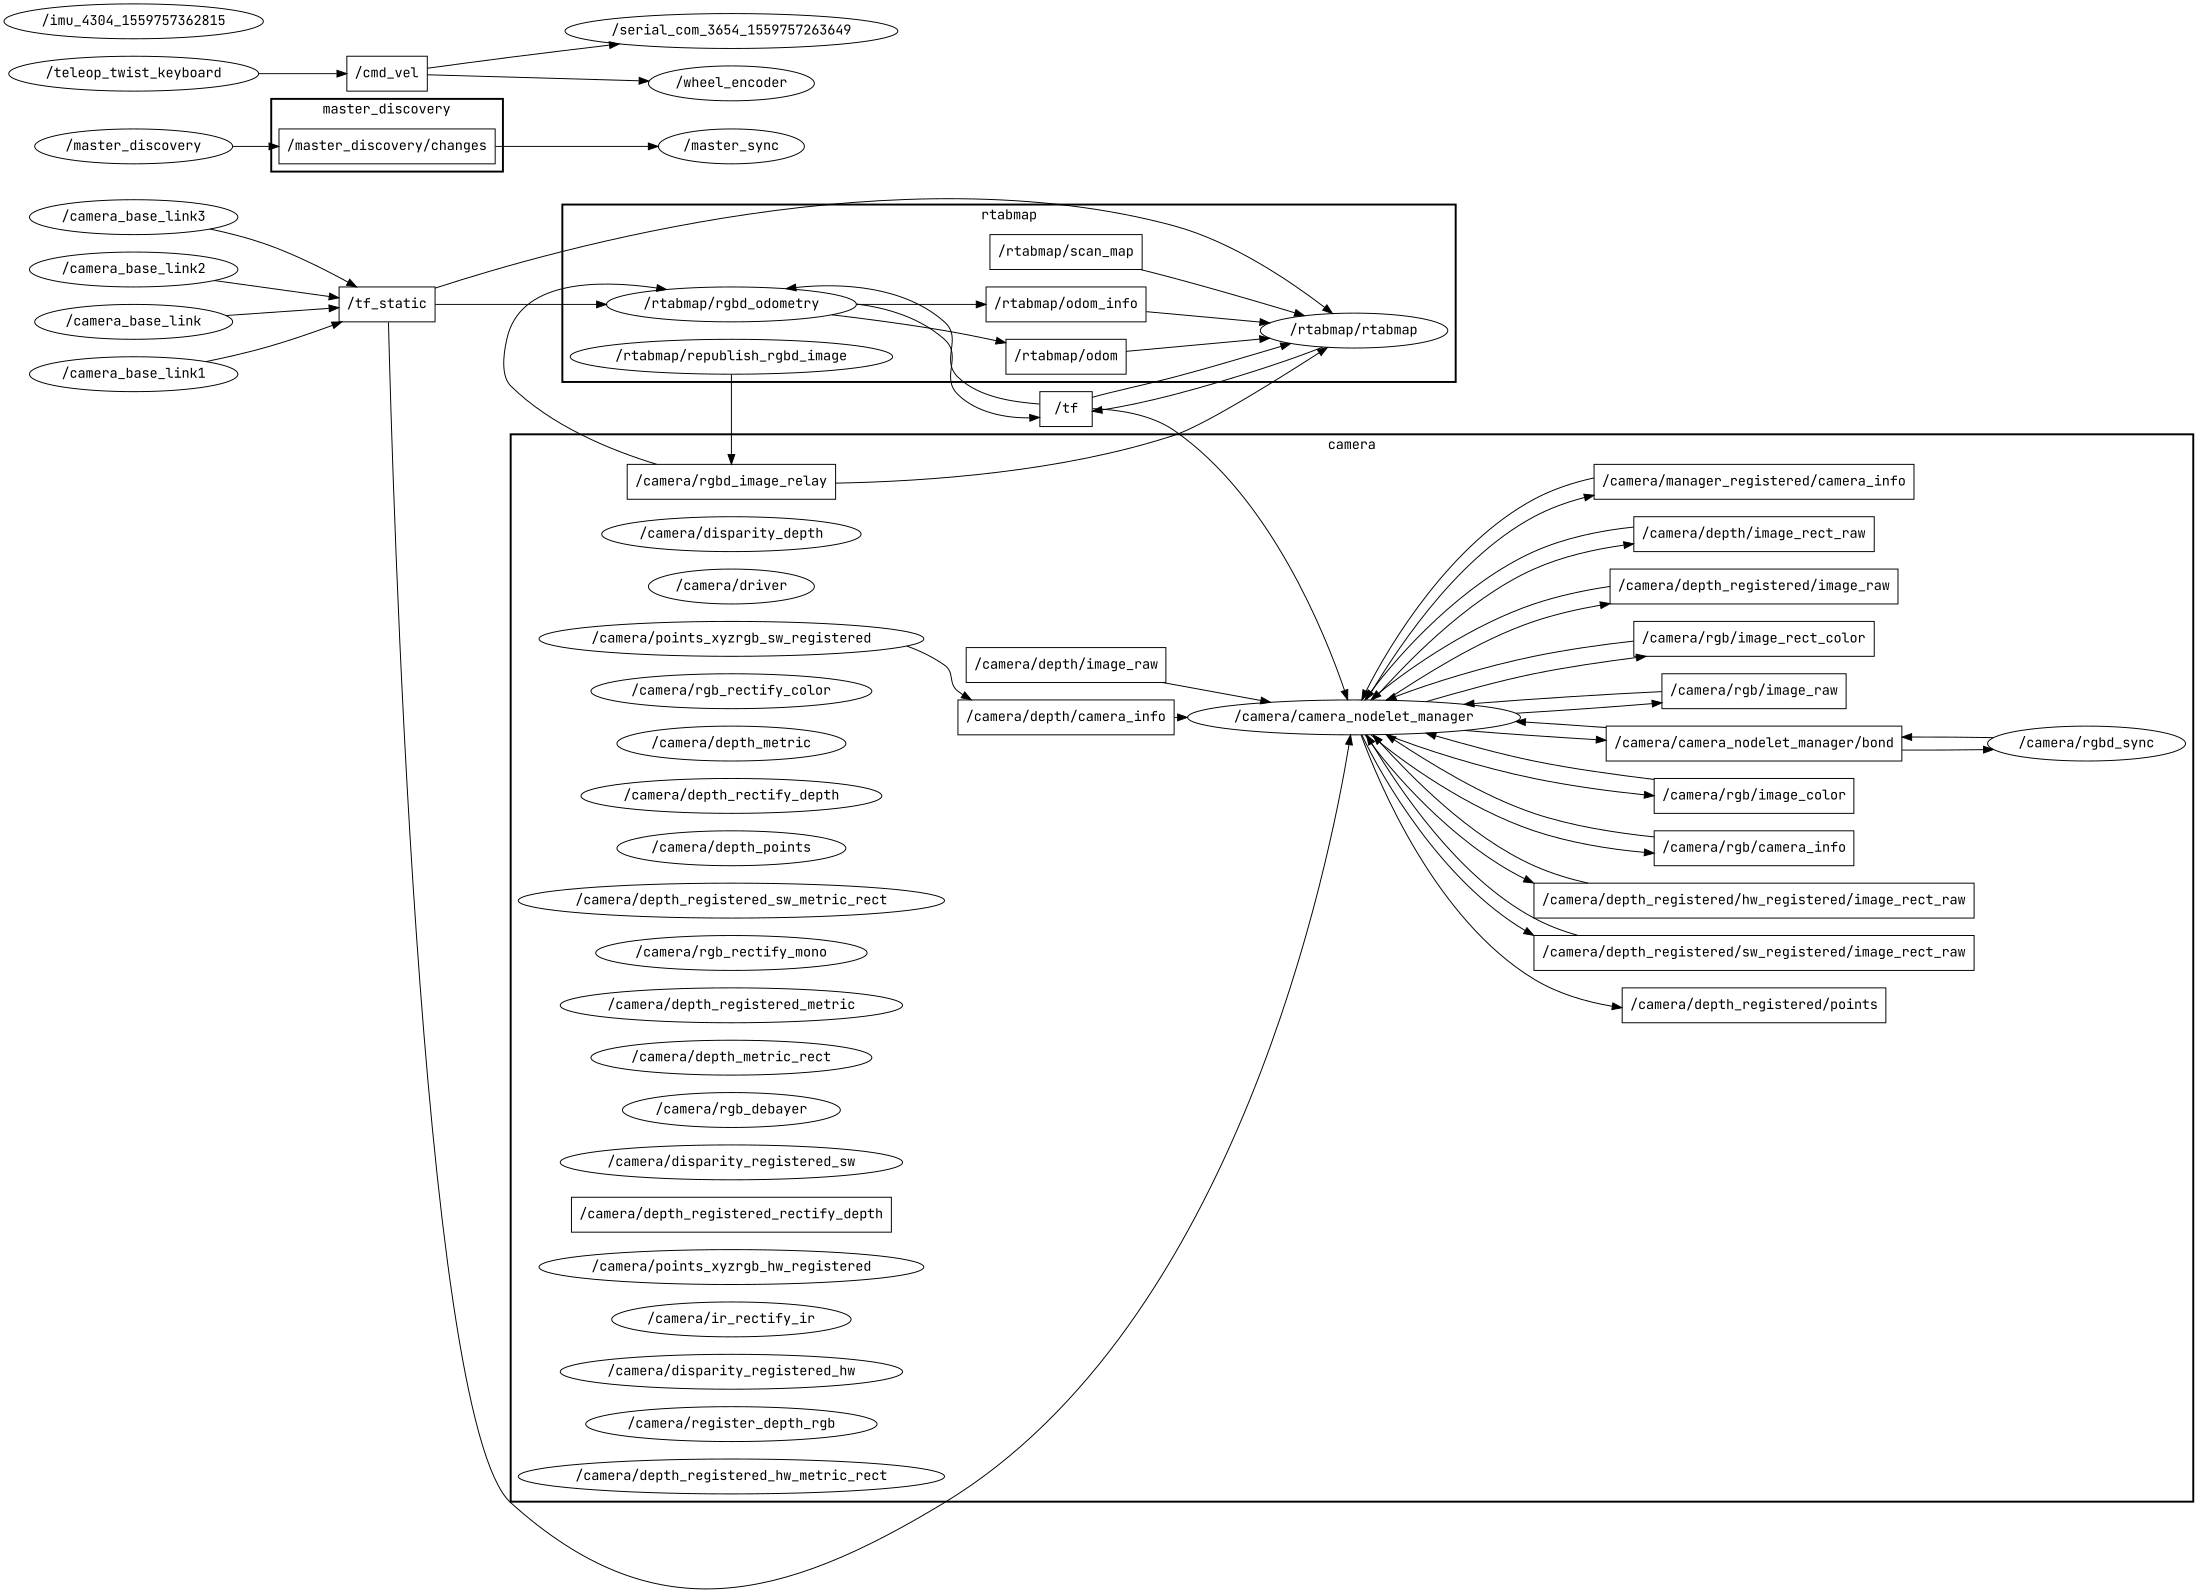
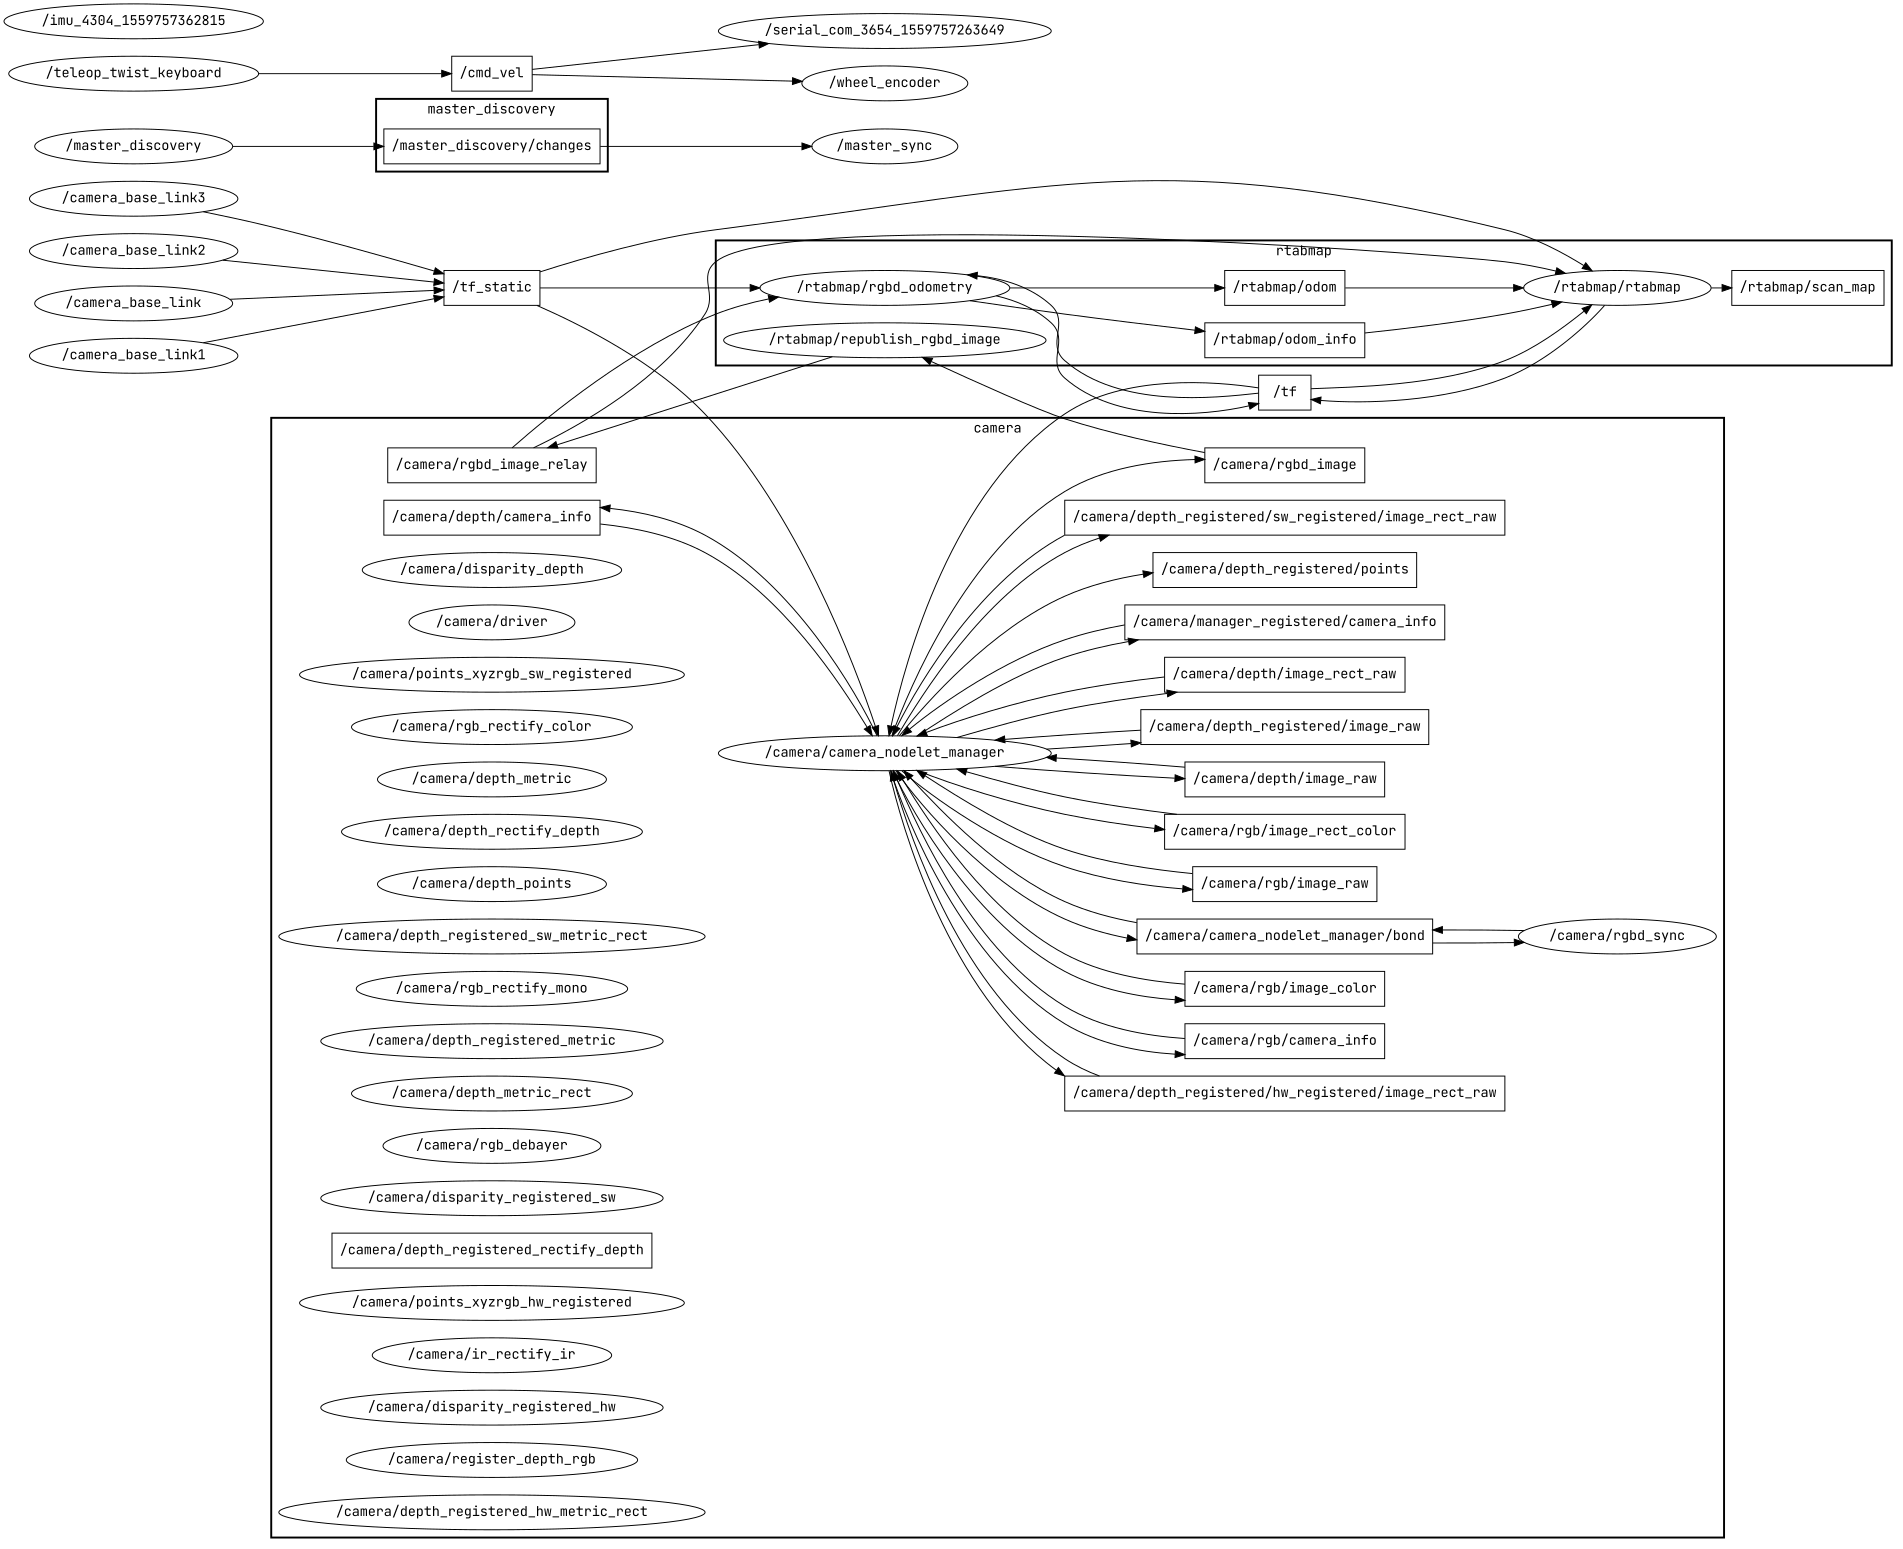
(1218, 290) -> (1717, 288)
none -> (1285, 465)
(942, 663) -> (772, 586)
none -> (1085, 773)
